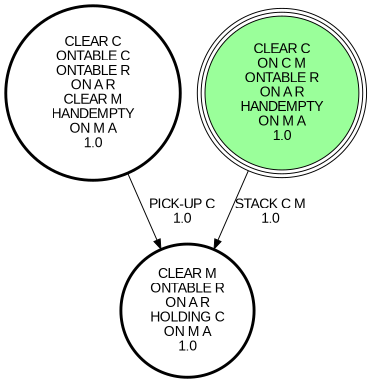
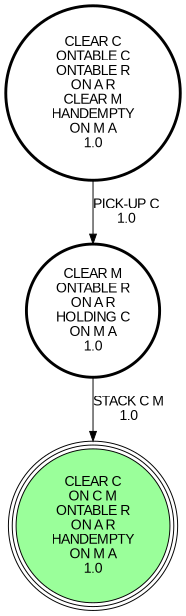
(233, 206) -> (93, 405)
